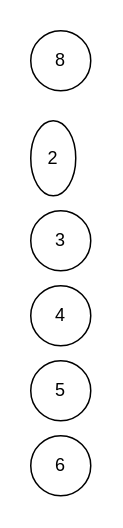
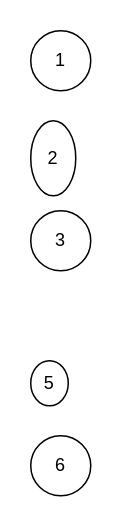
(61, 61) -> (61, 61)
(61, 316) -> none
(61, 391) -> (50, 383)
